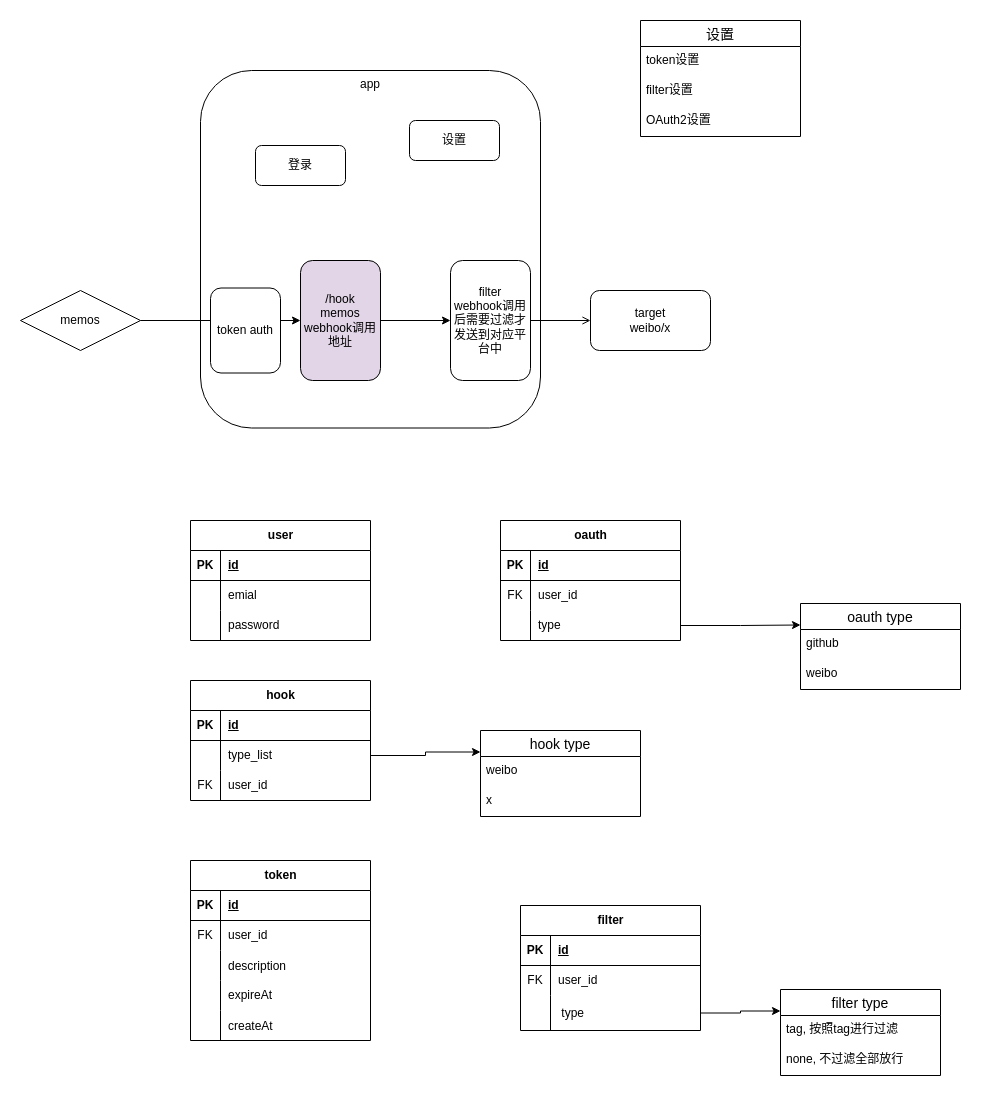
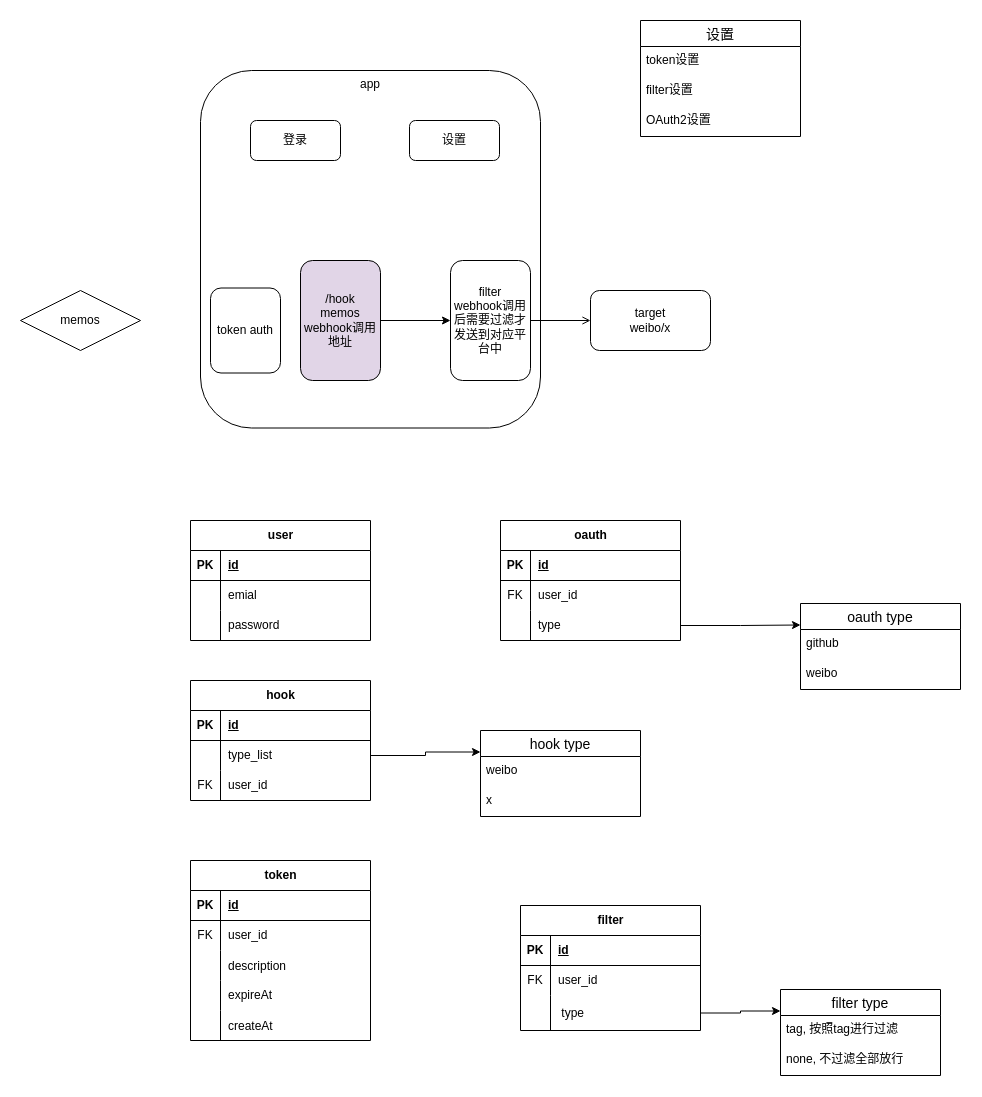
(301, 166) -> (296, 141)
(176, 321) -> none
